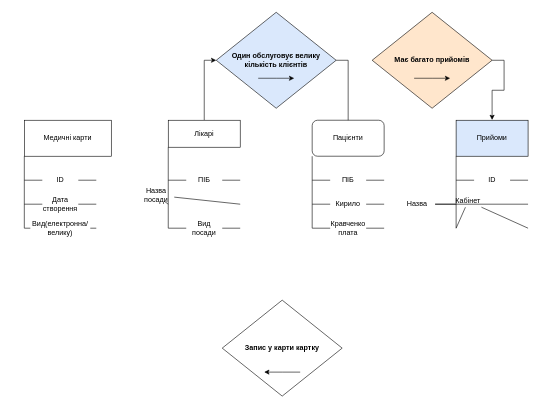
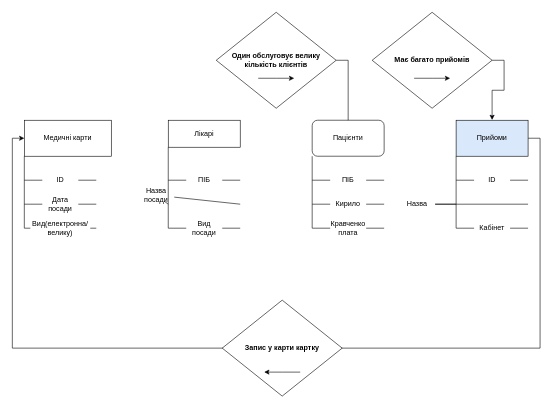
(206, 60) -> none
(276, 60) -> (276, 60)
(432, 60) -> (432, 60)
none -> (14, 138)
(468, 201) -> (492, 228)
(60, 204) -> (60, 204)
